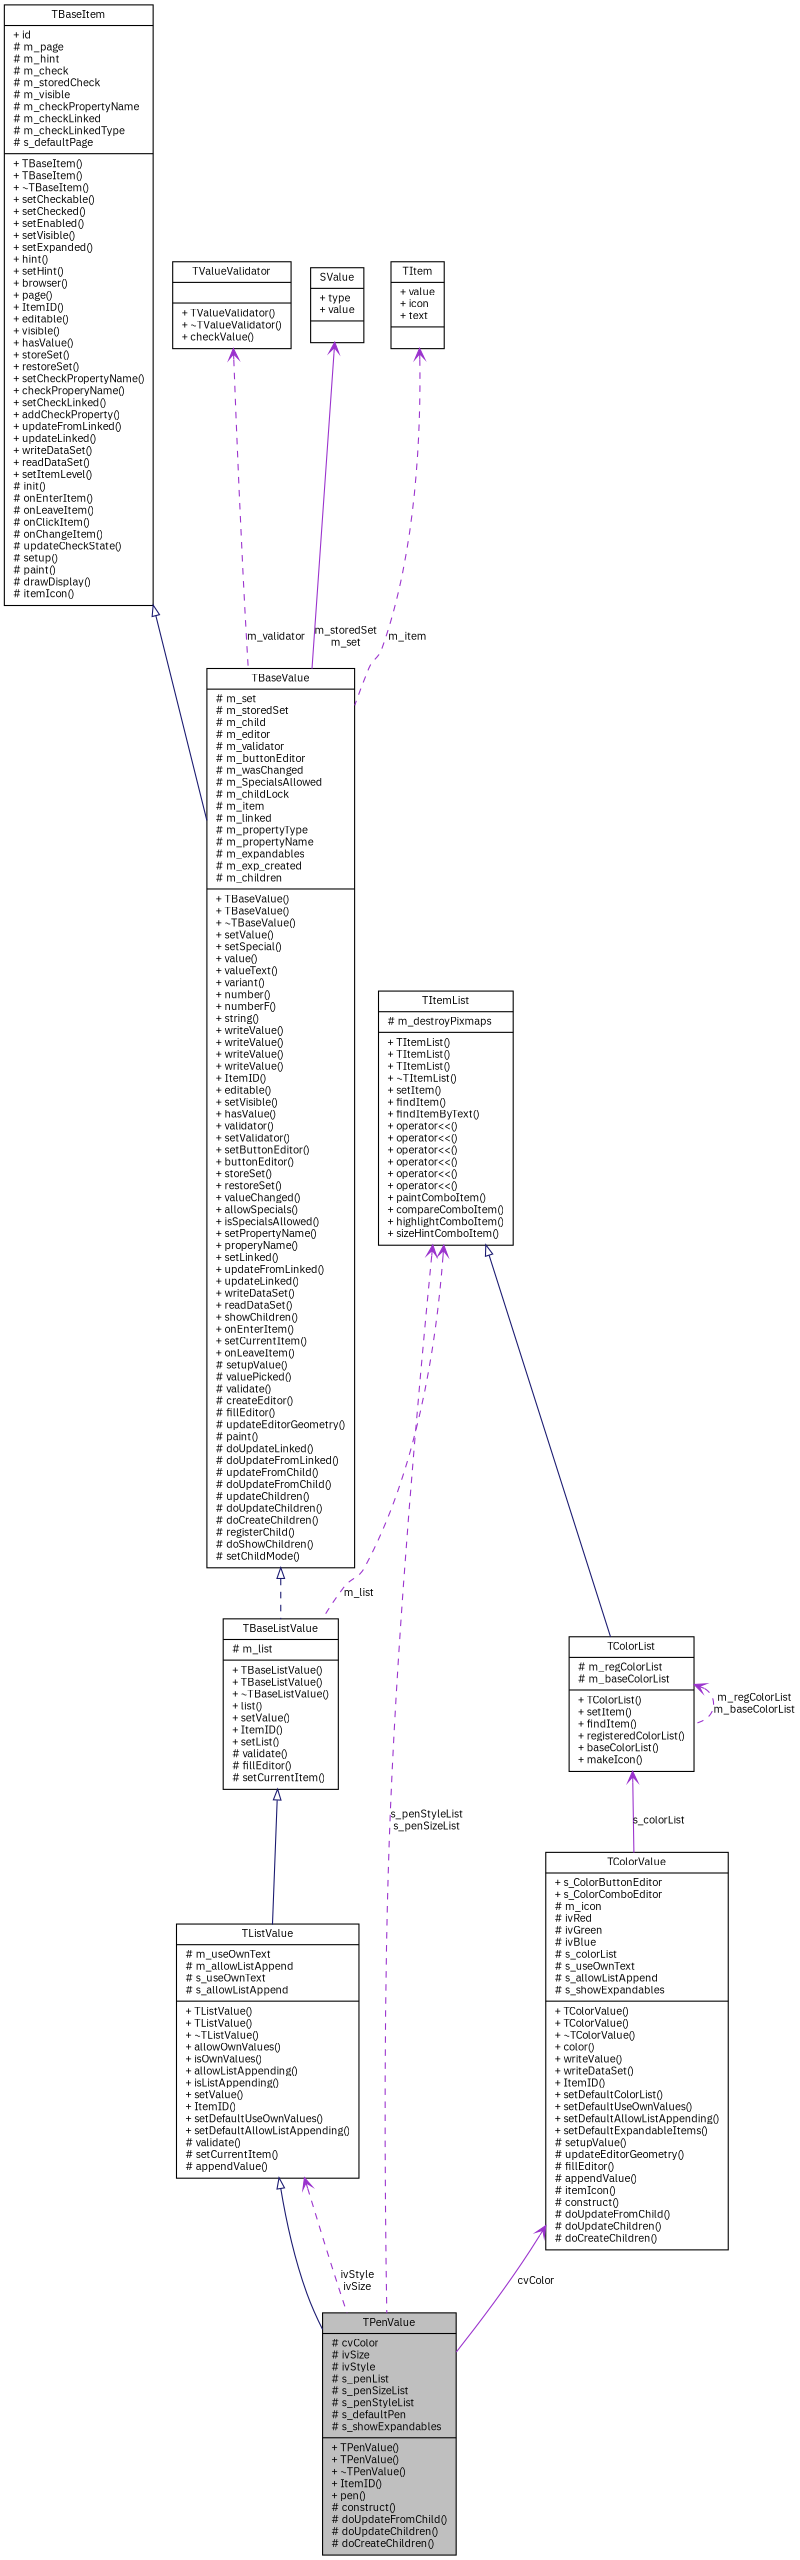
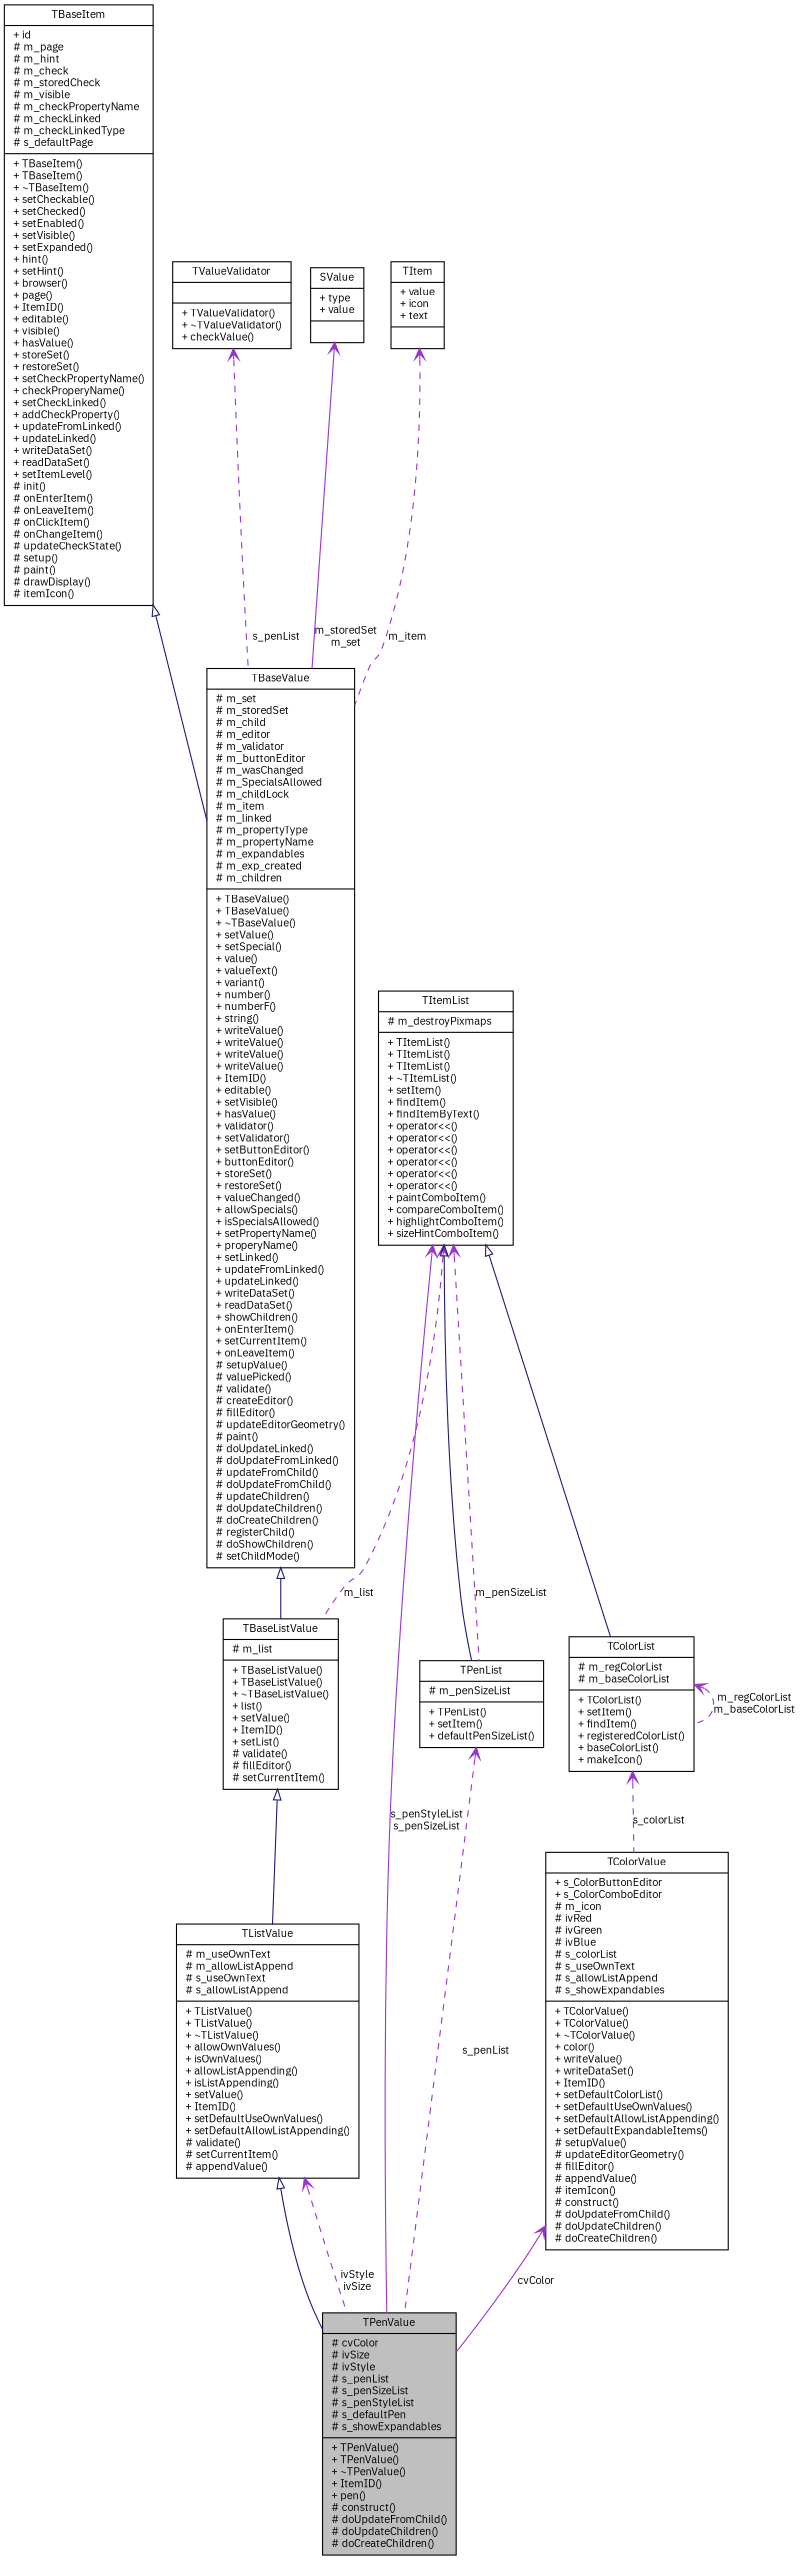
(276, 637) -> (276, 637)
(281, 1599) -> (281, 1599)
none -> (482, 1704)
(392, 1784) -> (392, 1784)
(633, 1817) -> (633, 1817)
